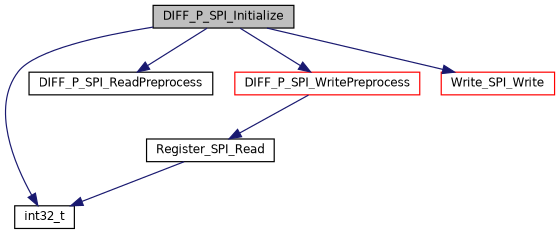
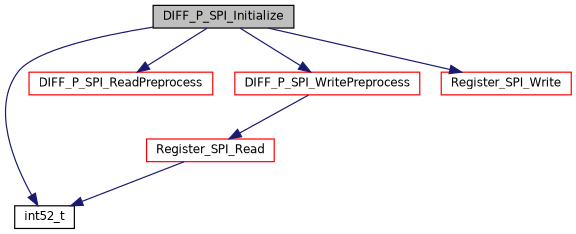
(121, 84) -> (121, 84)
(498, 84) -> (506, 84)
(210, 150) -> (210, 150)
(45, 217) -> (45, 217)
